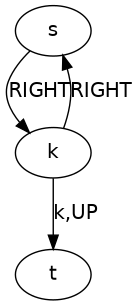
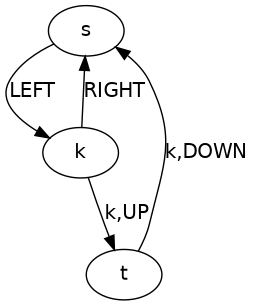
(39, 92) -> (32, 92)
none -> (165, 150)
